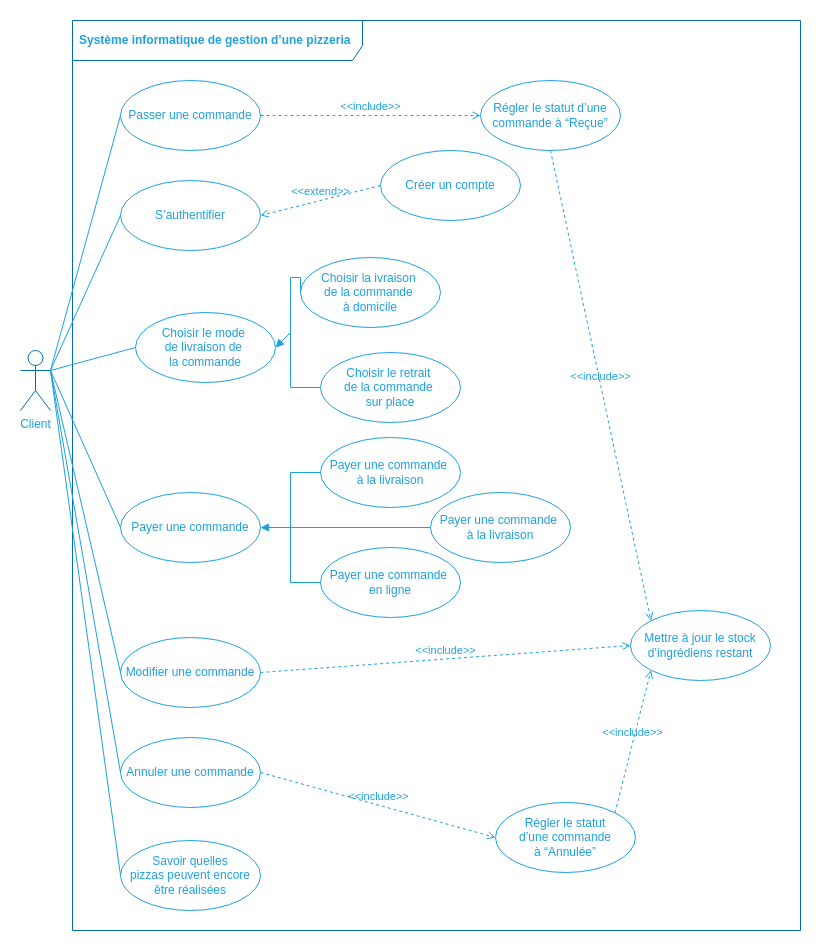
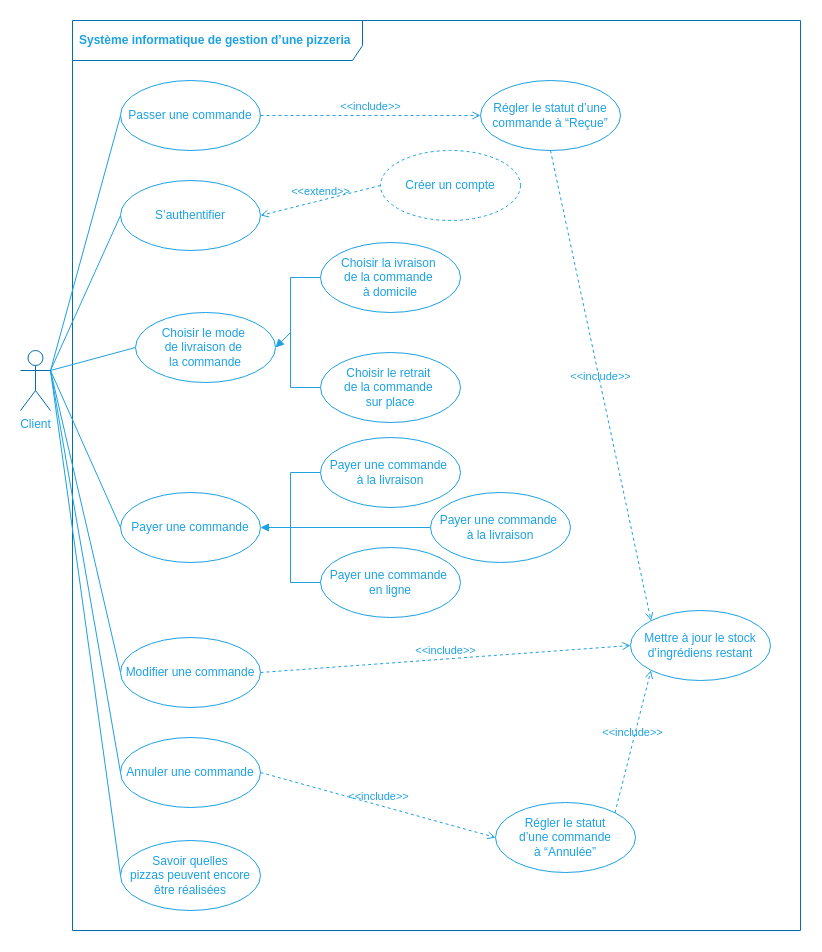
(451, 186) -> (451, 186)
(371, 293) -> (391, 278)
